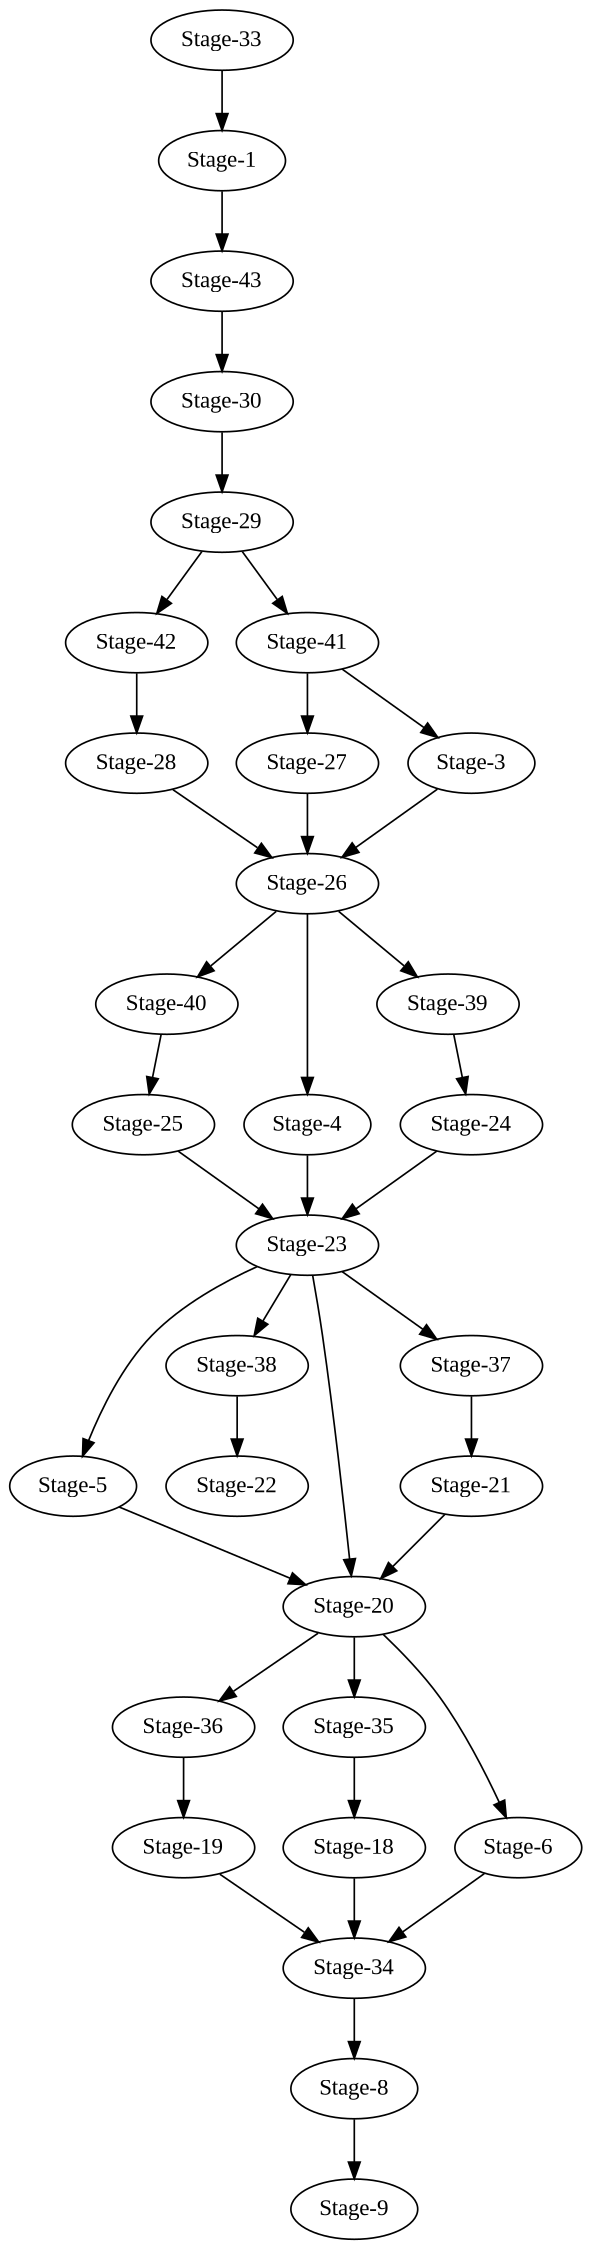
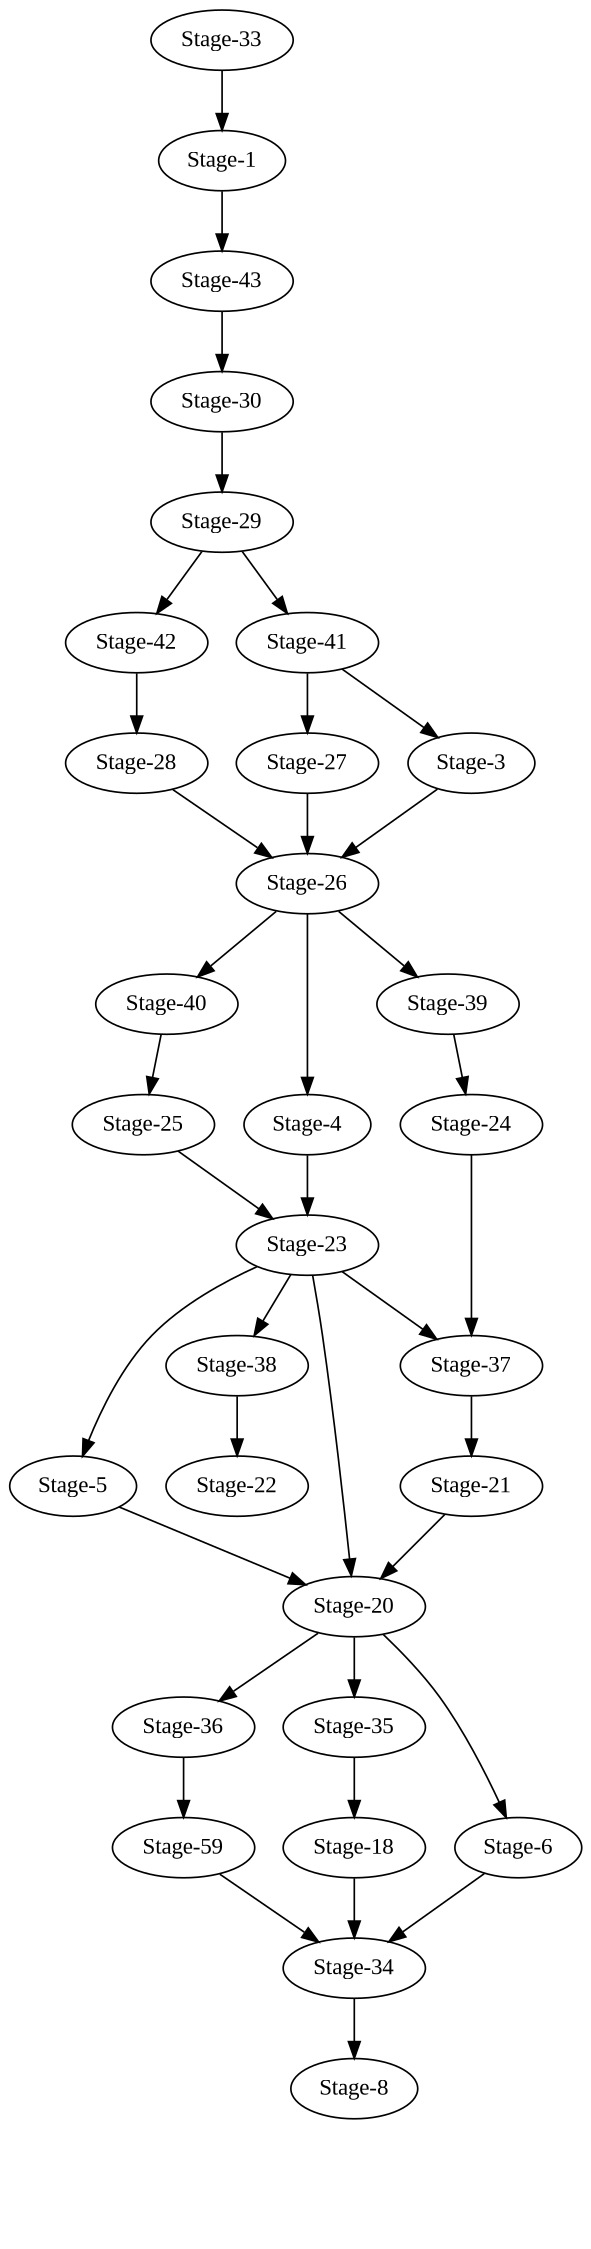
(396, 1180) -> (471, 1237)
(184, 1848) -> (184, 1848)
(354, 2209) -> none
